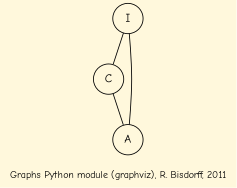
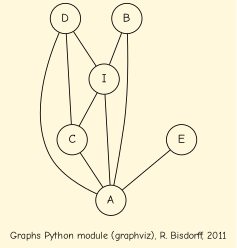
none -> (65, 19)
none -> (127, 19)
none -> (182, 140)
